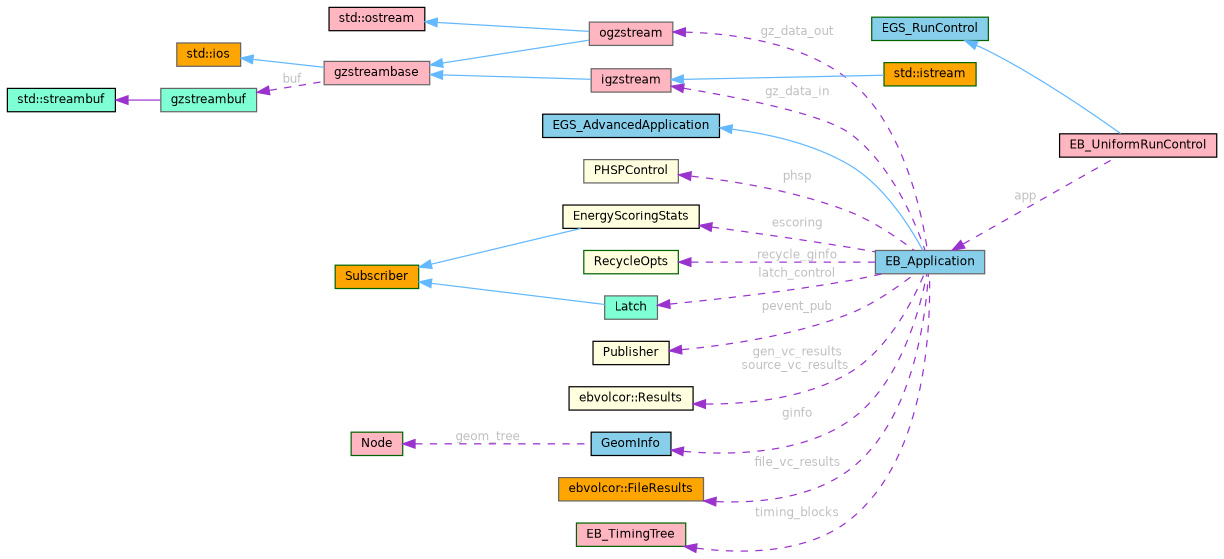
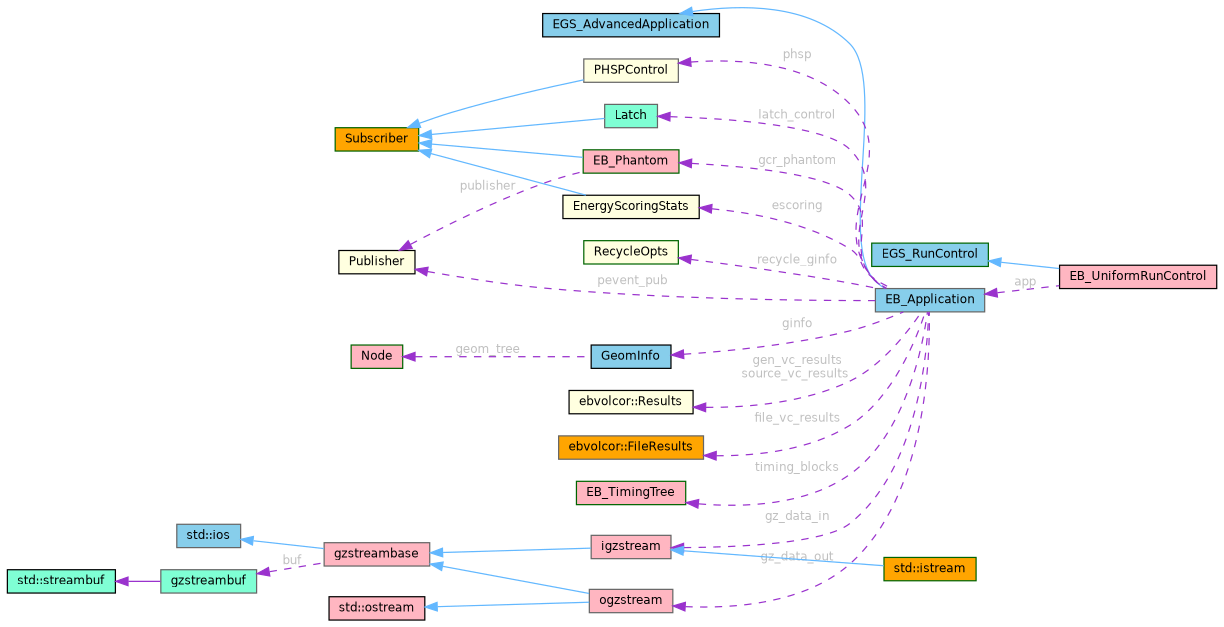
(209, 55) -> (209, 536)
none -> (501, 99)
none -> (631, 161)
